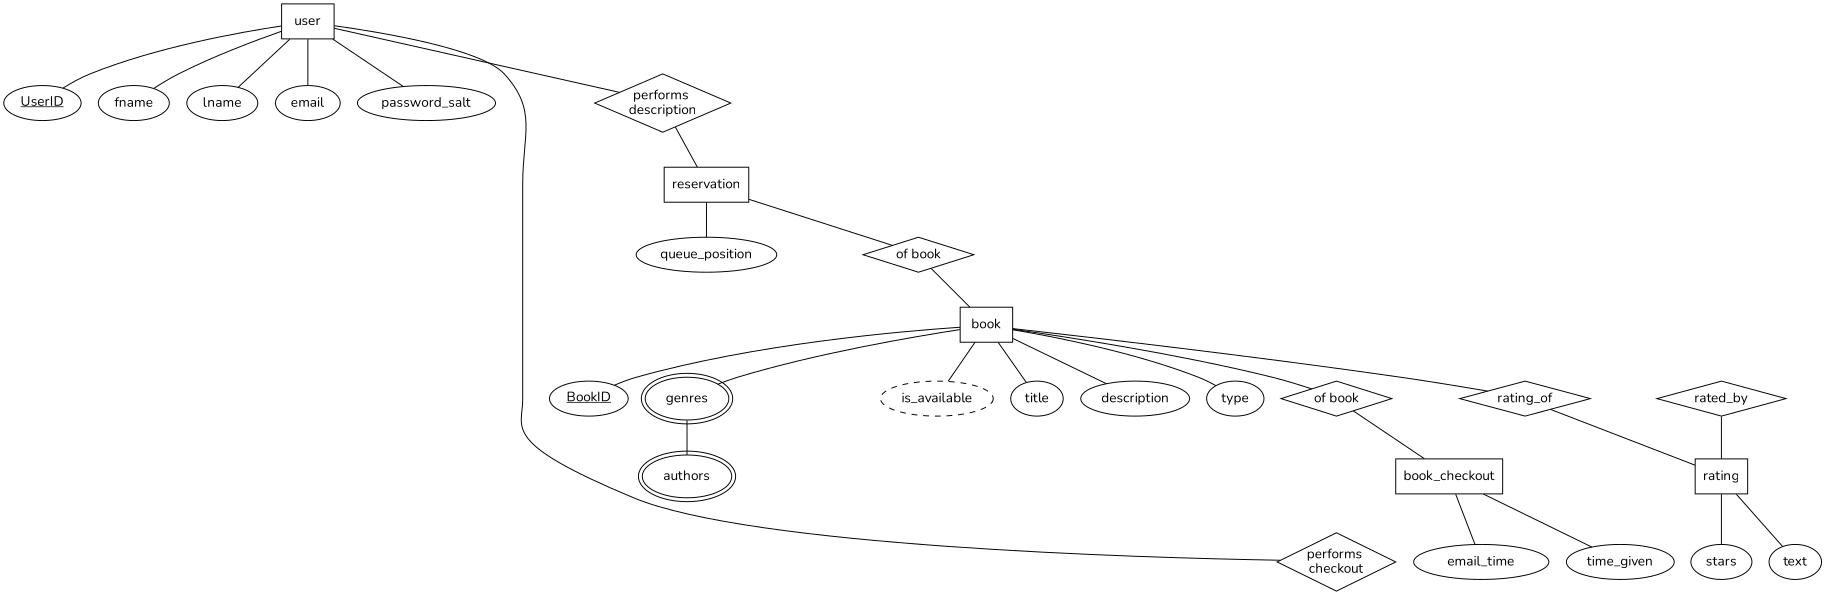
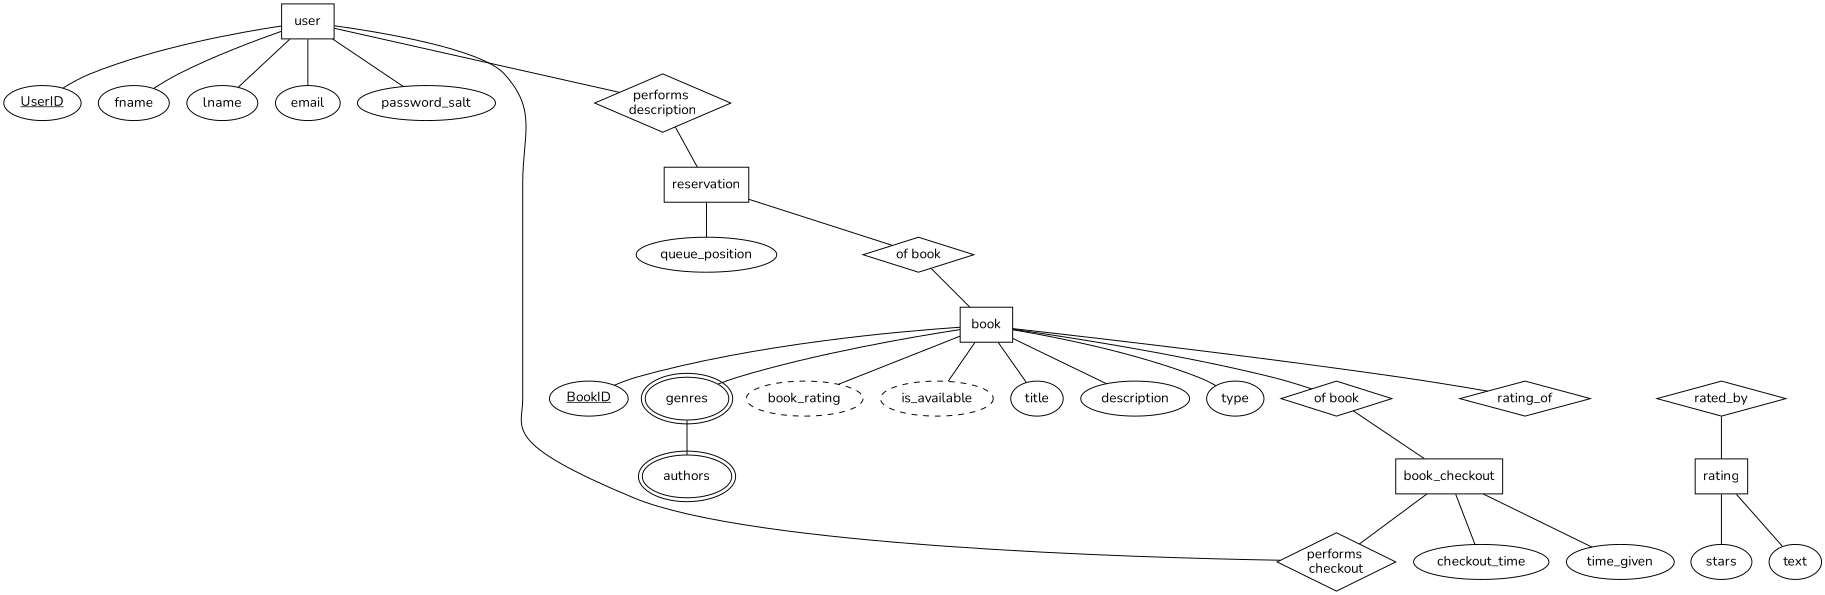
none -> (805, 399)
(1623, 437) -> none
none -> (1393, 519)
(1481, 562) -> (1481, 562)
